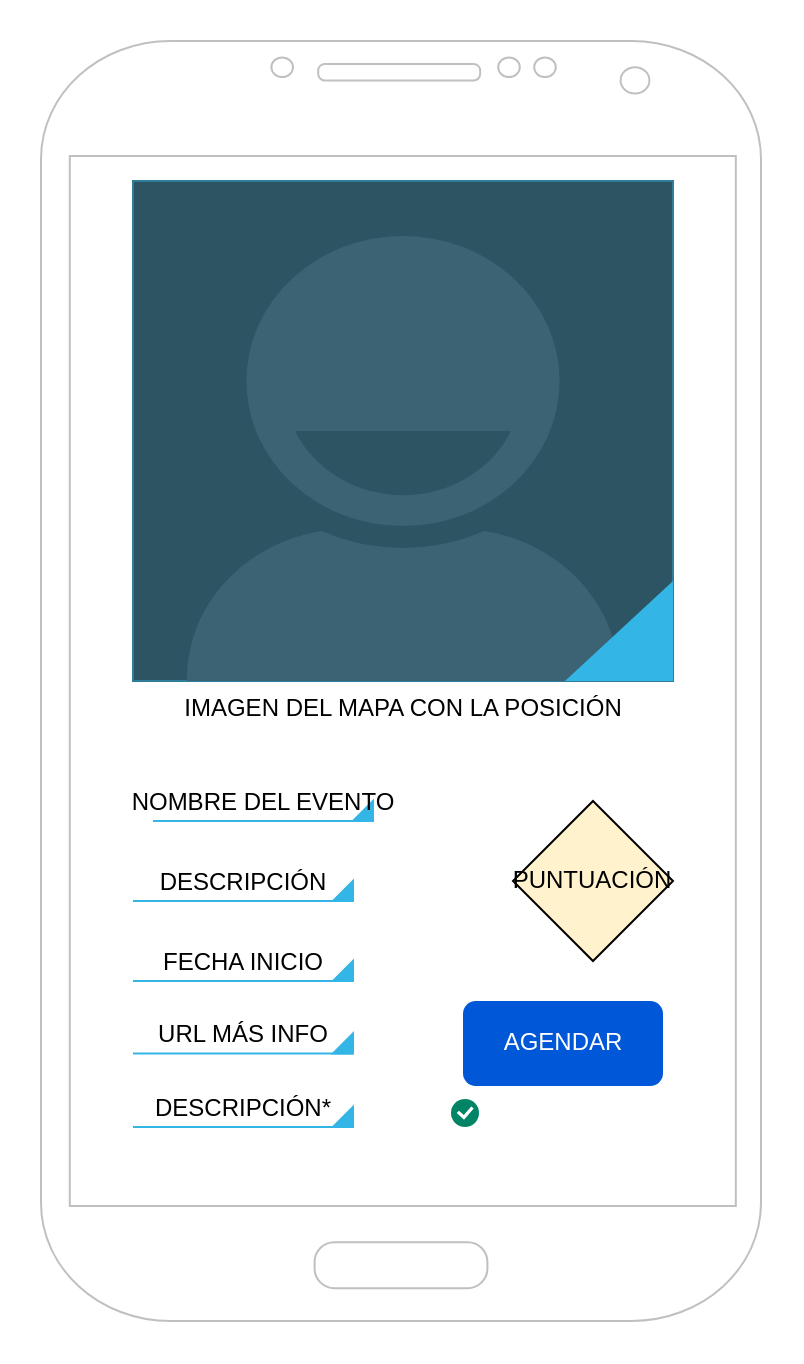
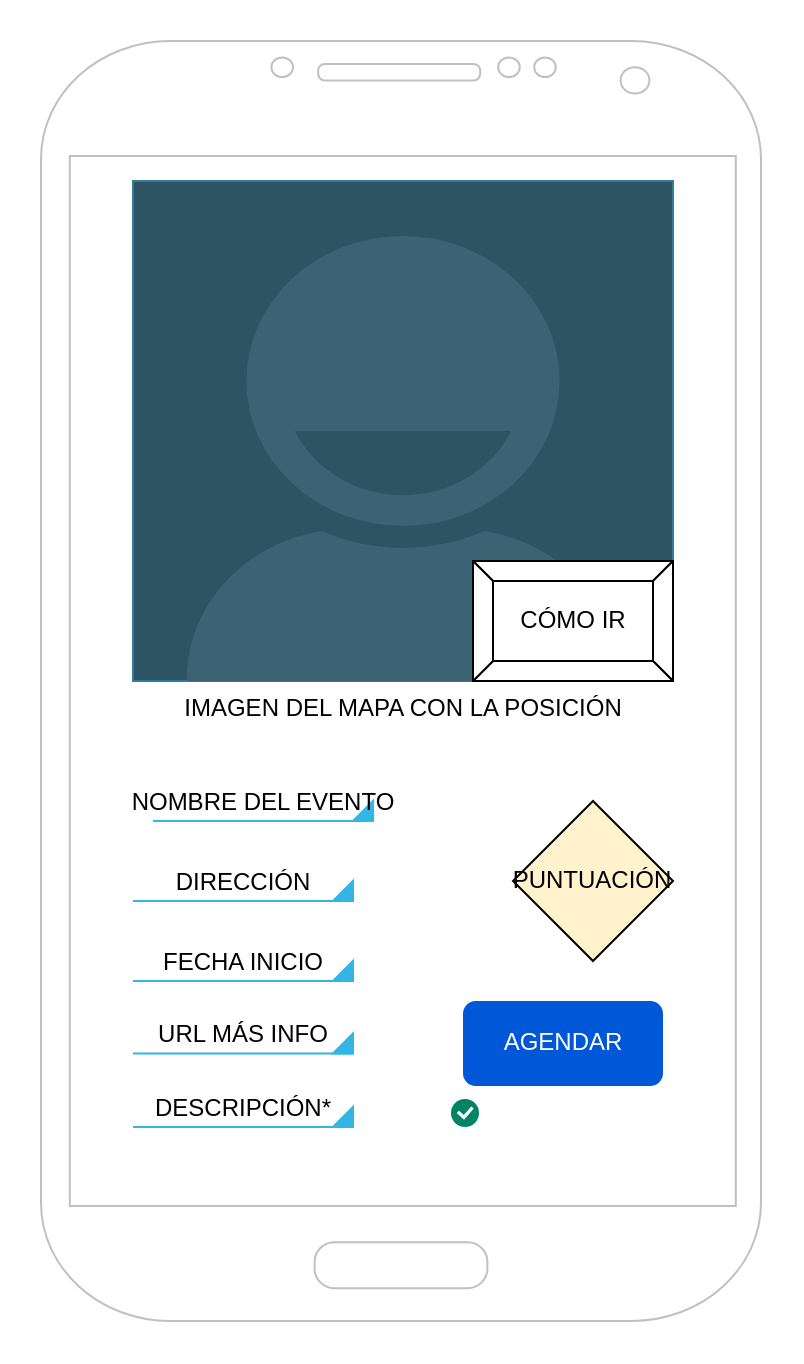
none -> (573, 621)
(244, 881) -> (244, 881)
